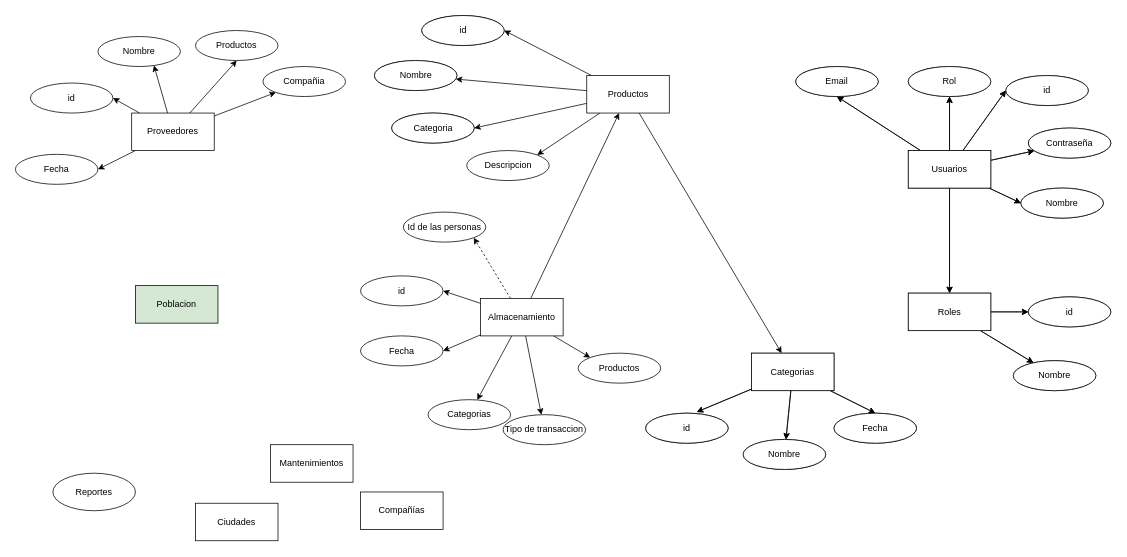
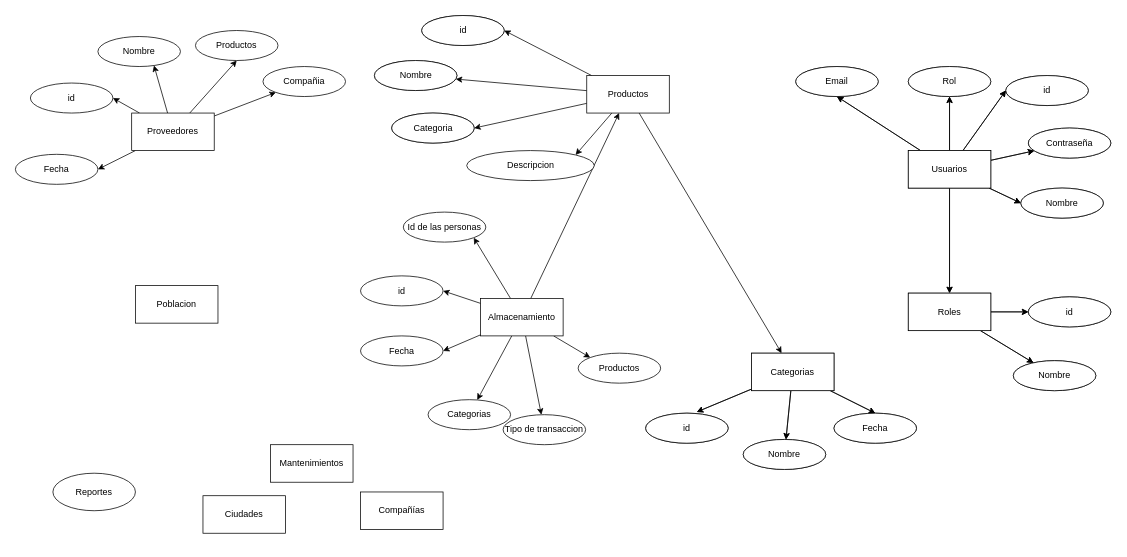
(508, 165) -> (530, 165)
(494, 271) -> (494, 271)
(177, 304) -> (177, 304)
(237, 522) -> (244, 514)
